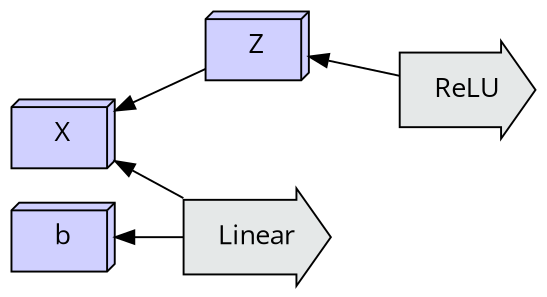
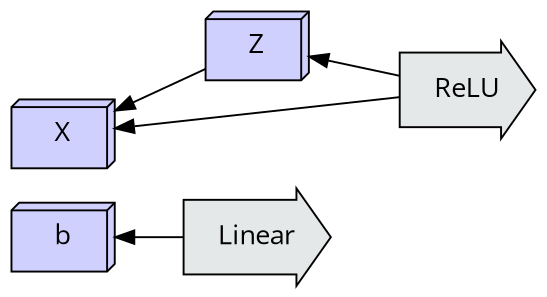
(158, 184) -> (267, 112)
